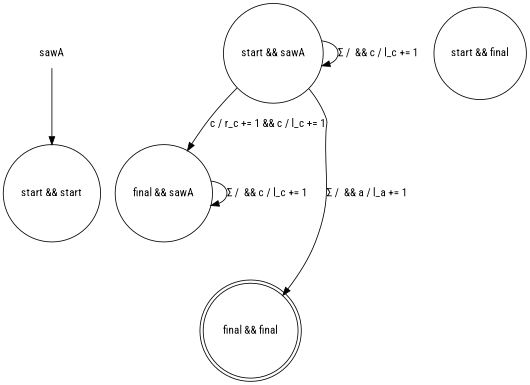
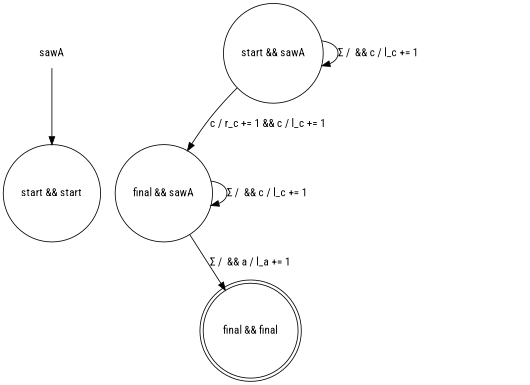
(480, 53) -> none
(326, 191) -> (205, 259)
